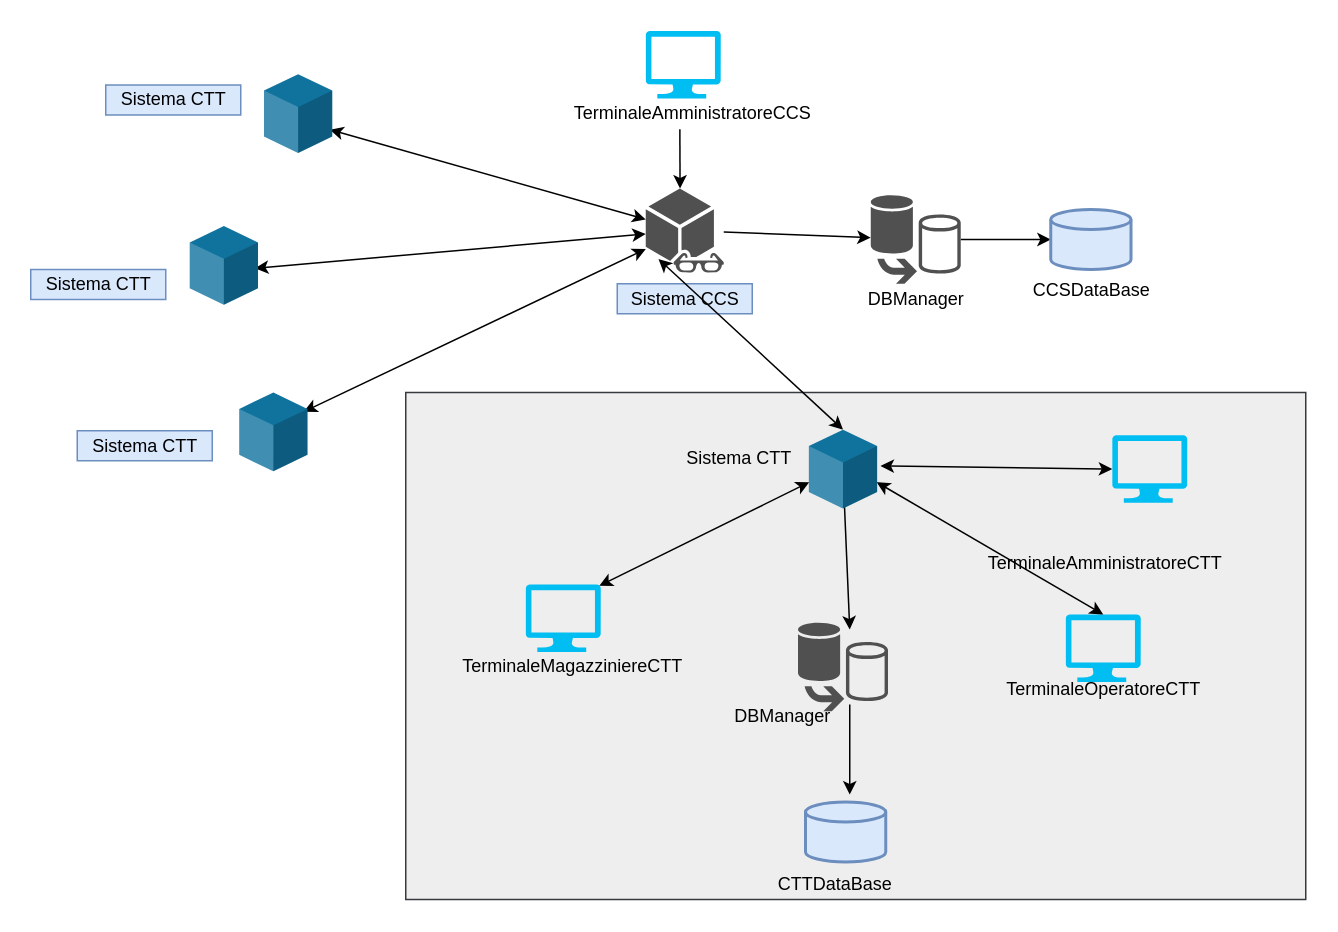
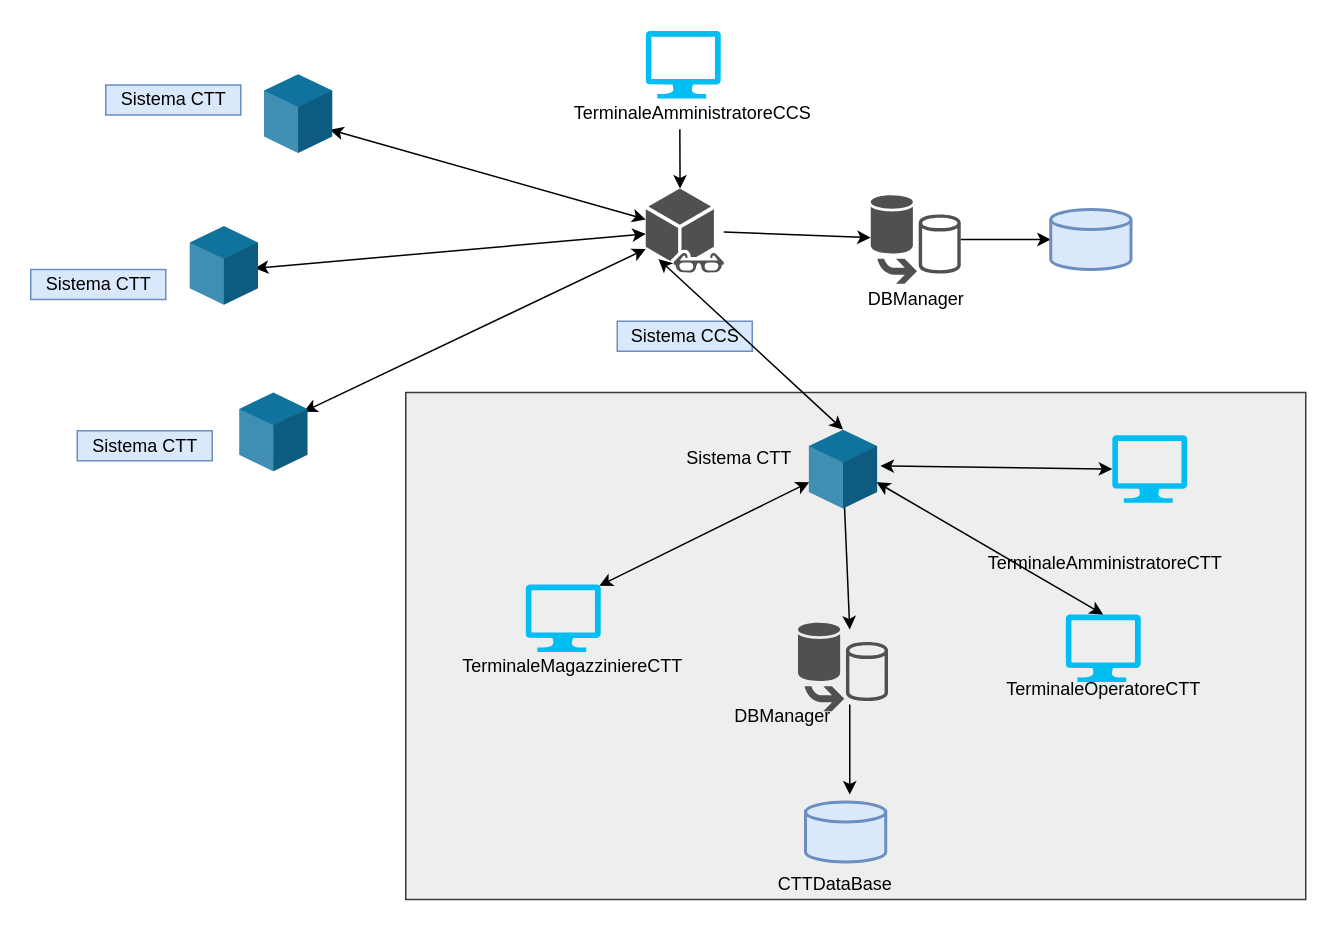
(1091, 290) -> none
(685, 299) -> (685, 336)
